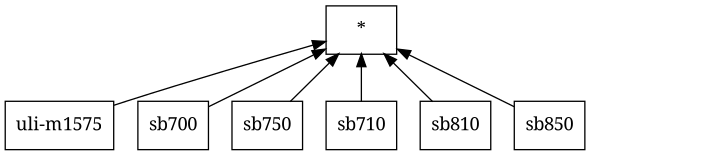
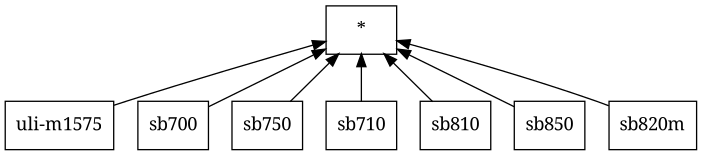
none -> (653, 125)
